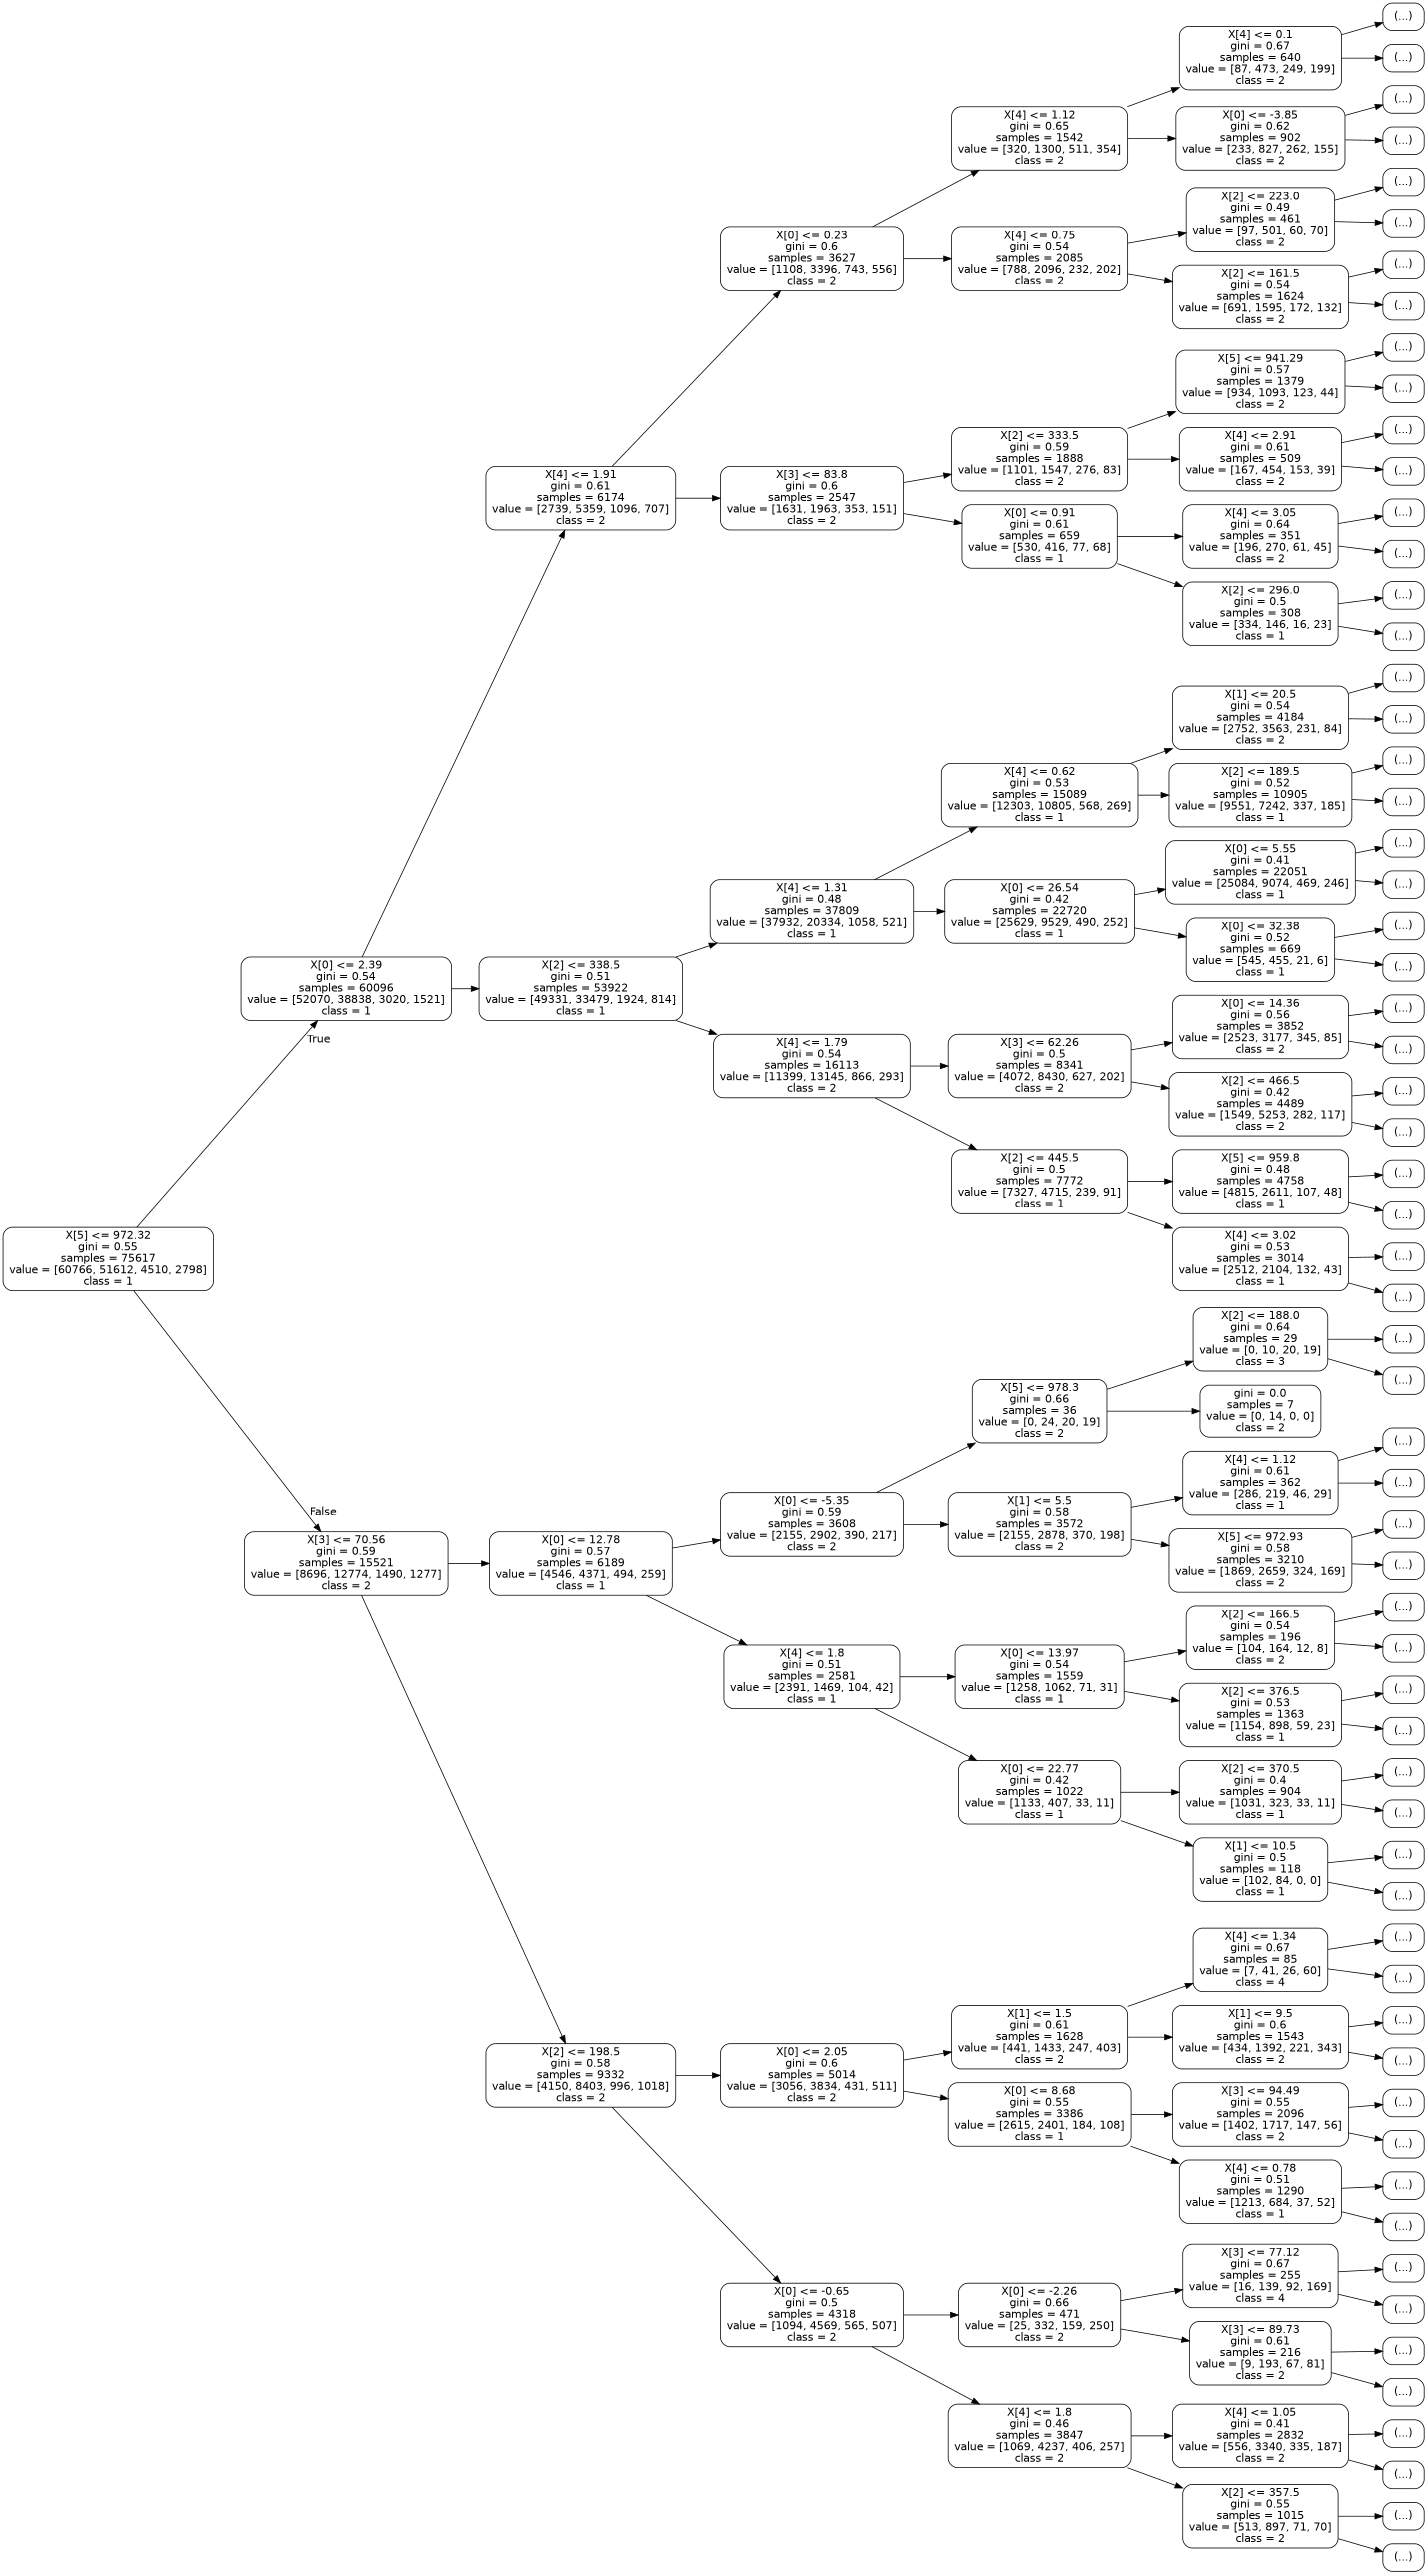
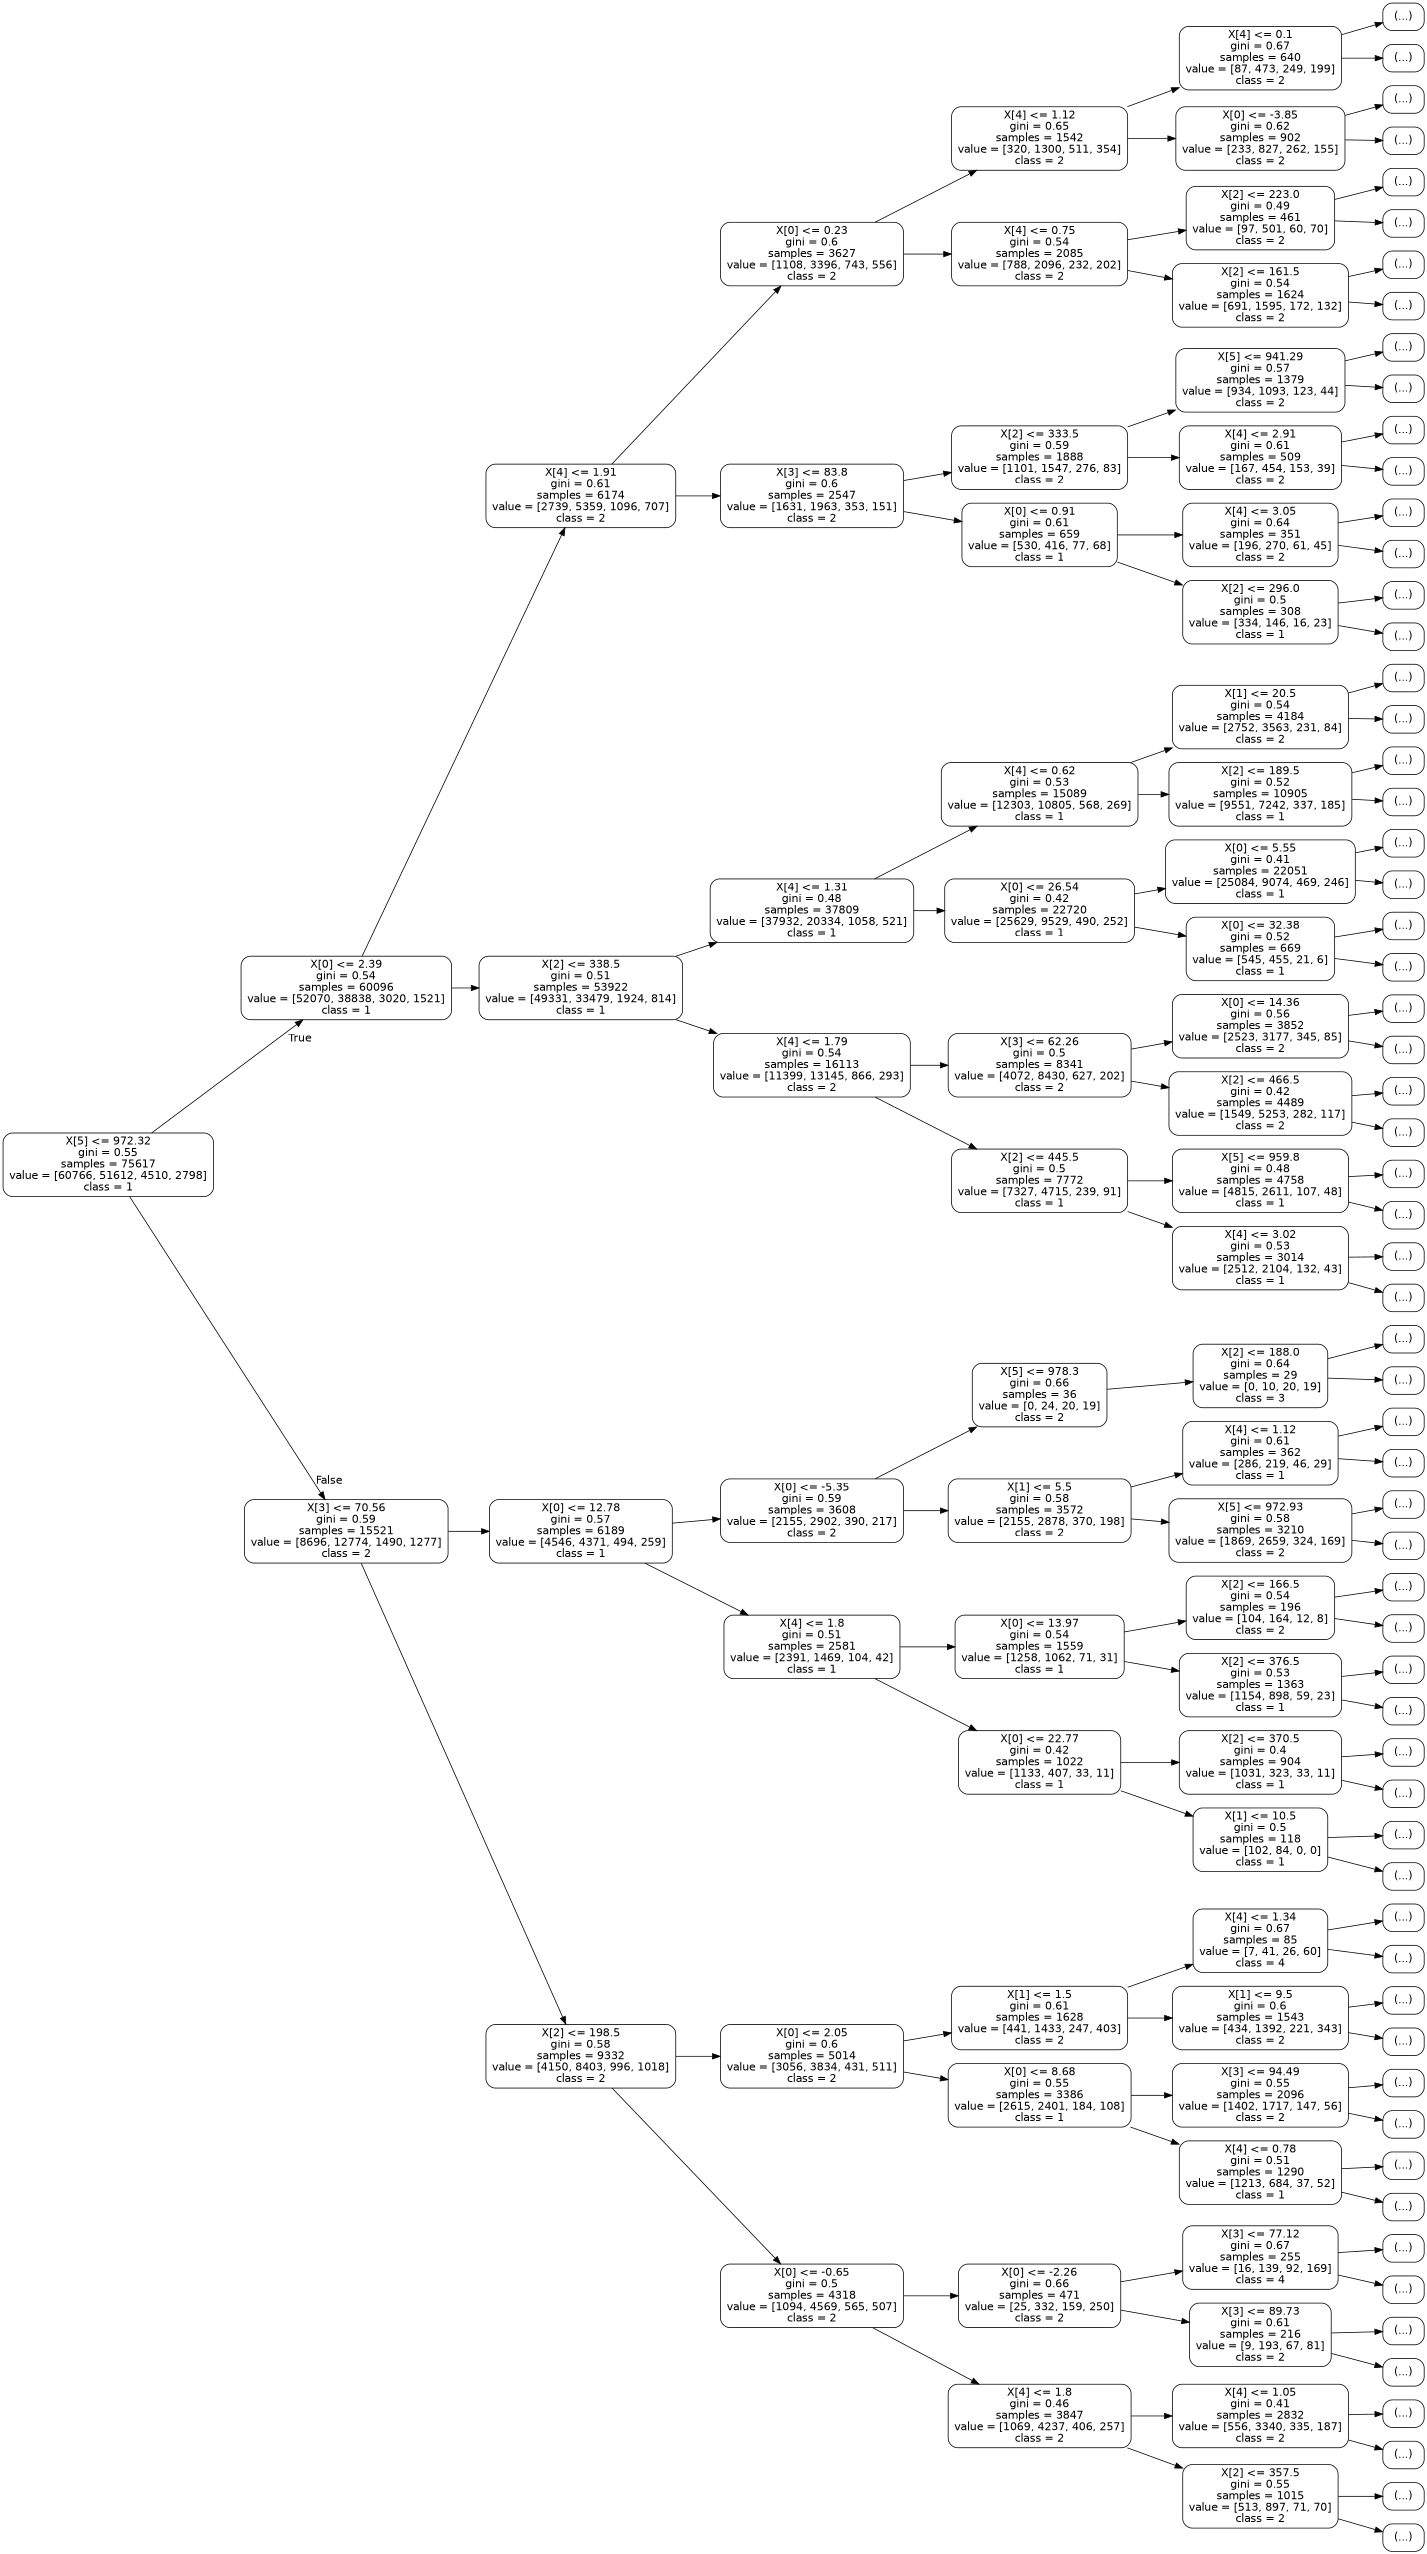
(1260, 1411) -> none
